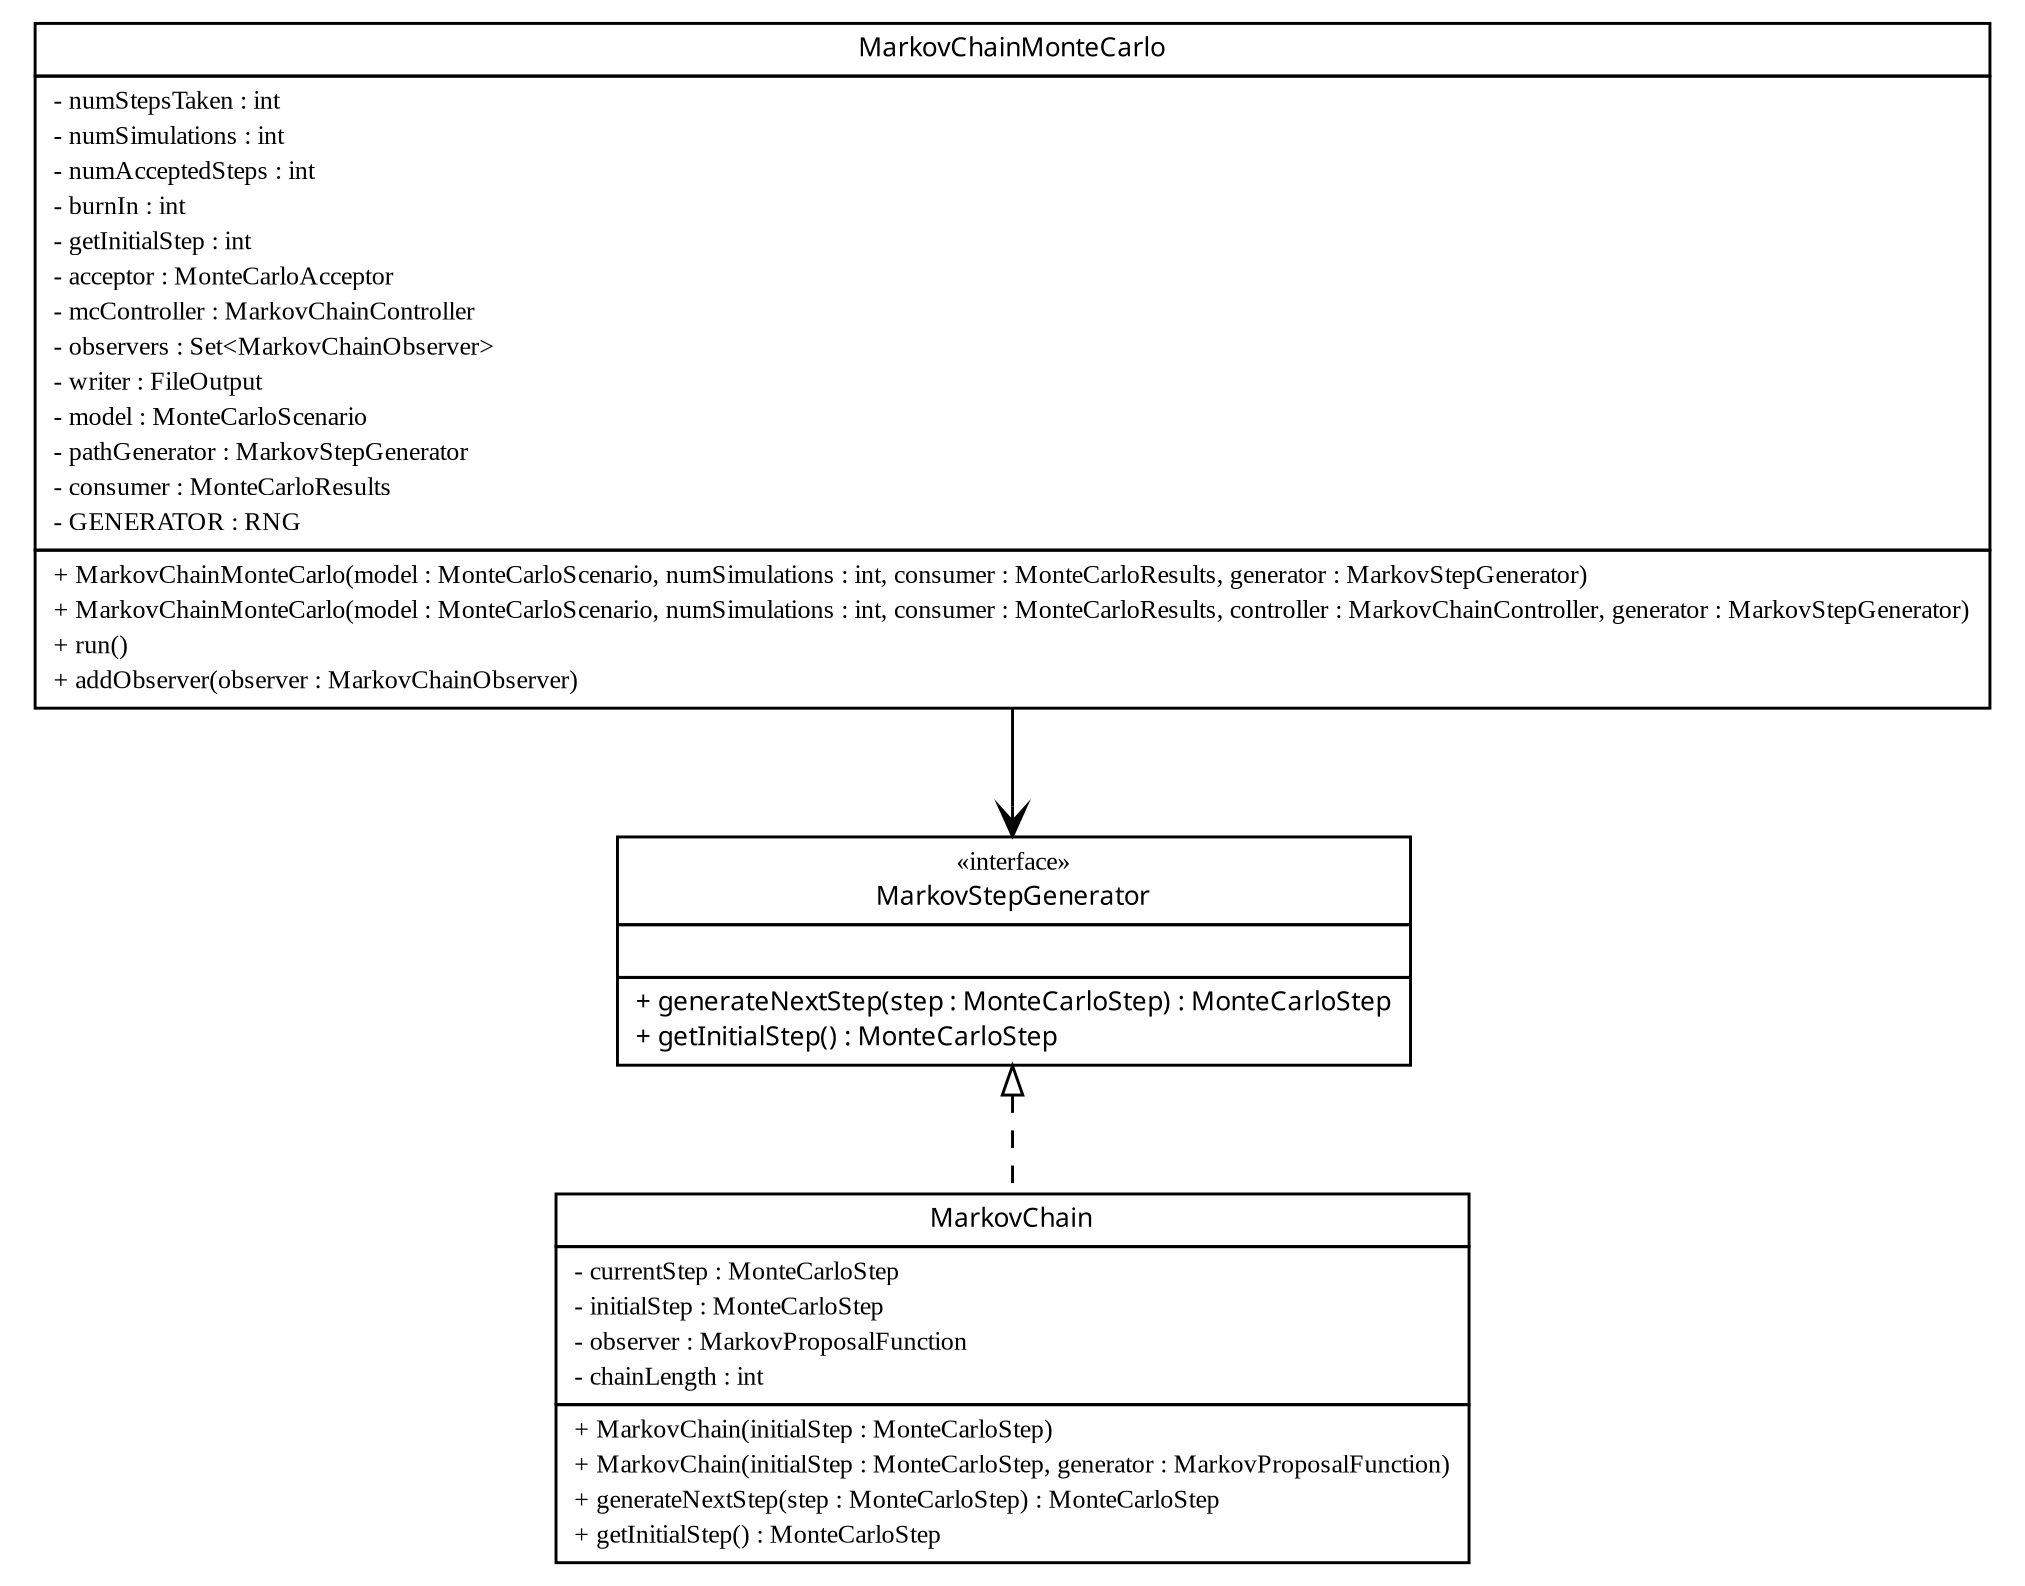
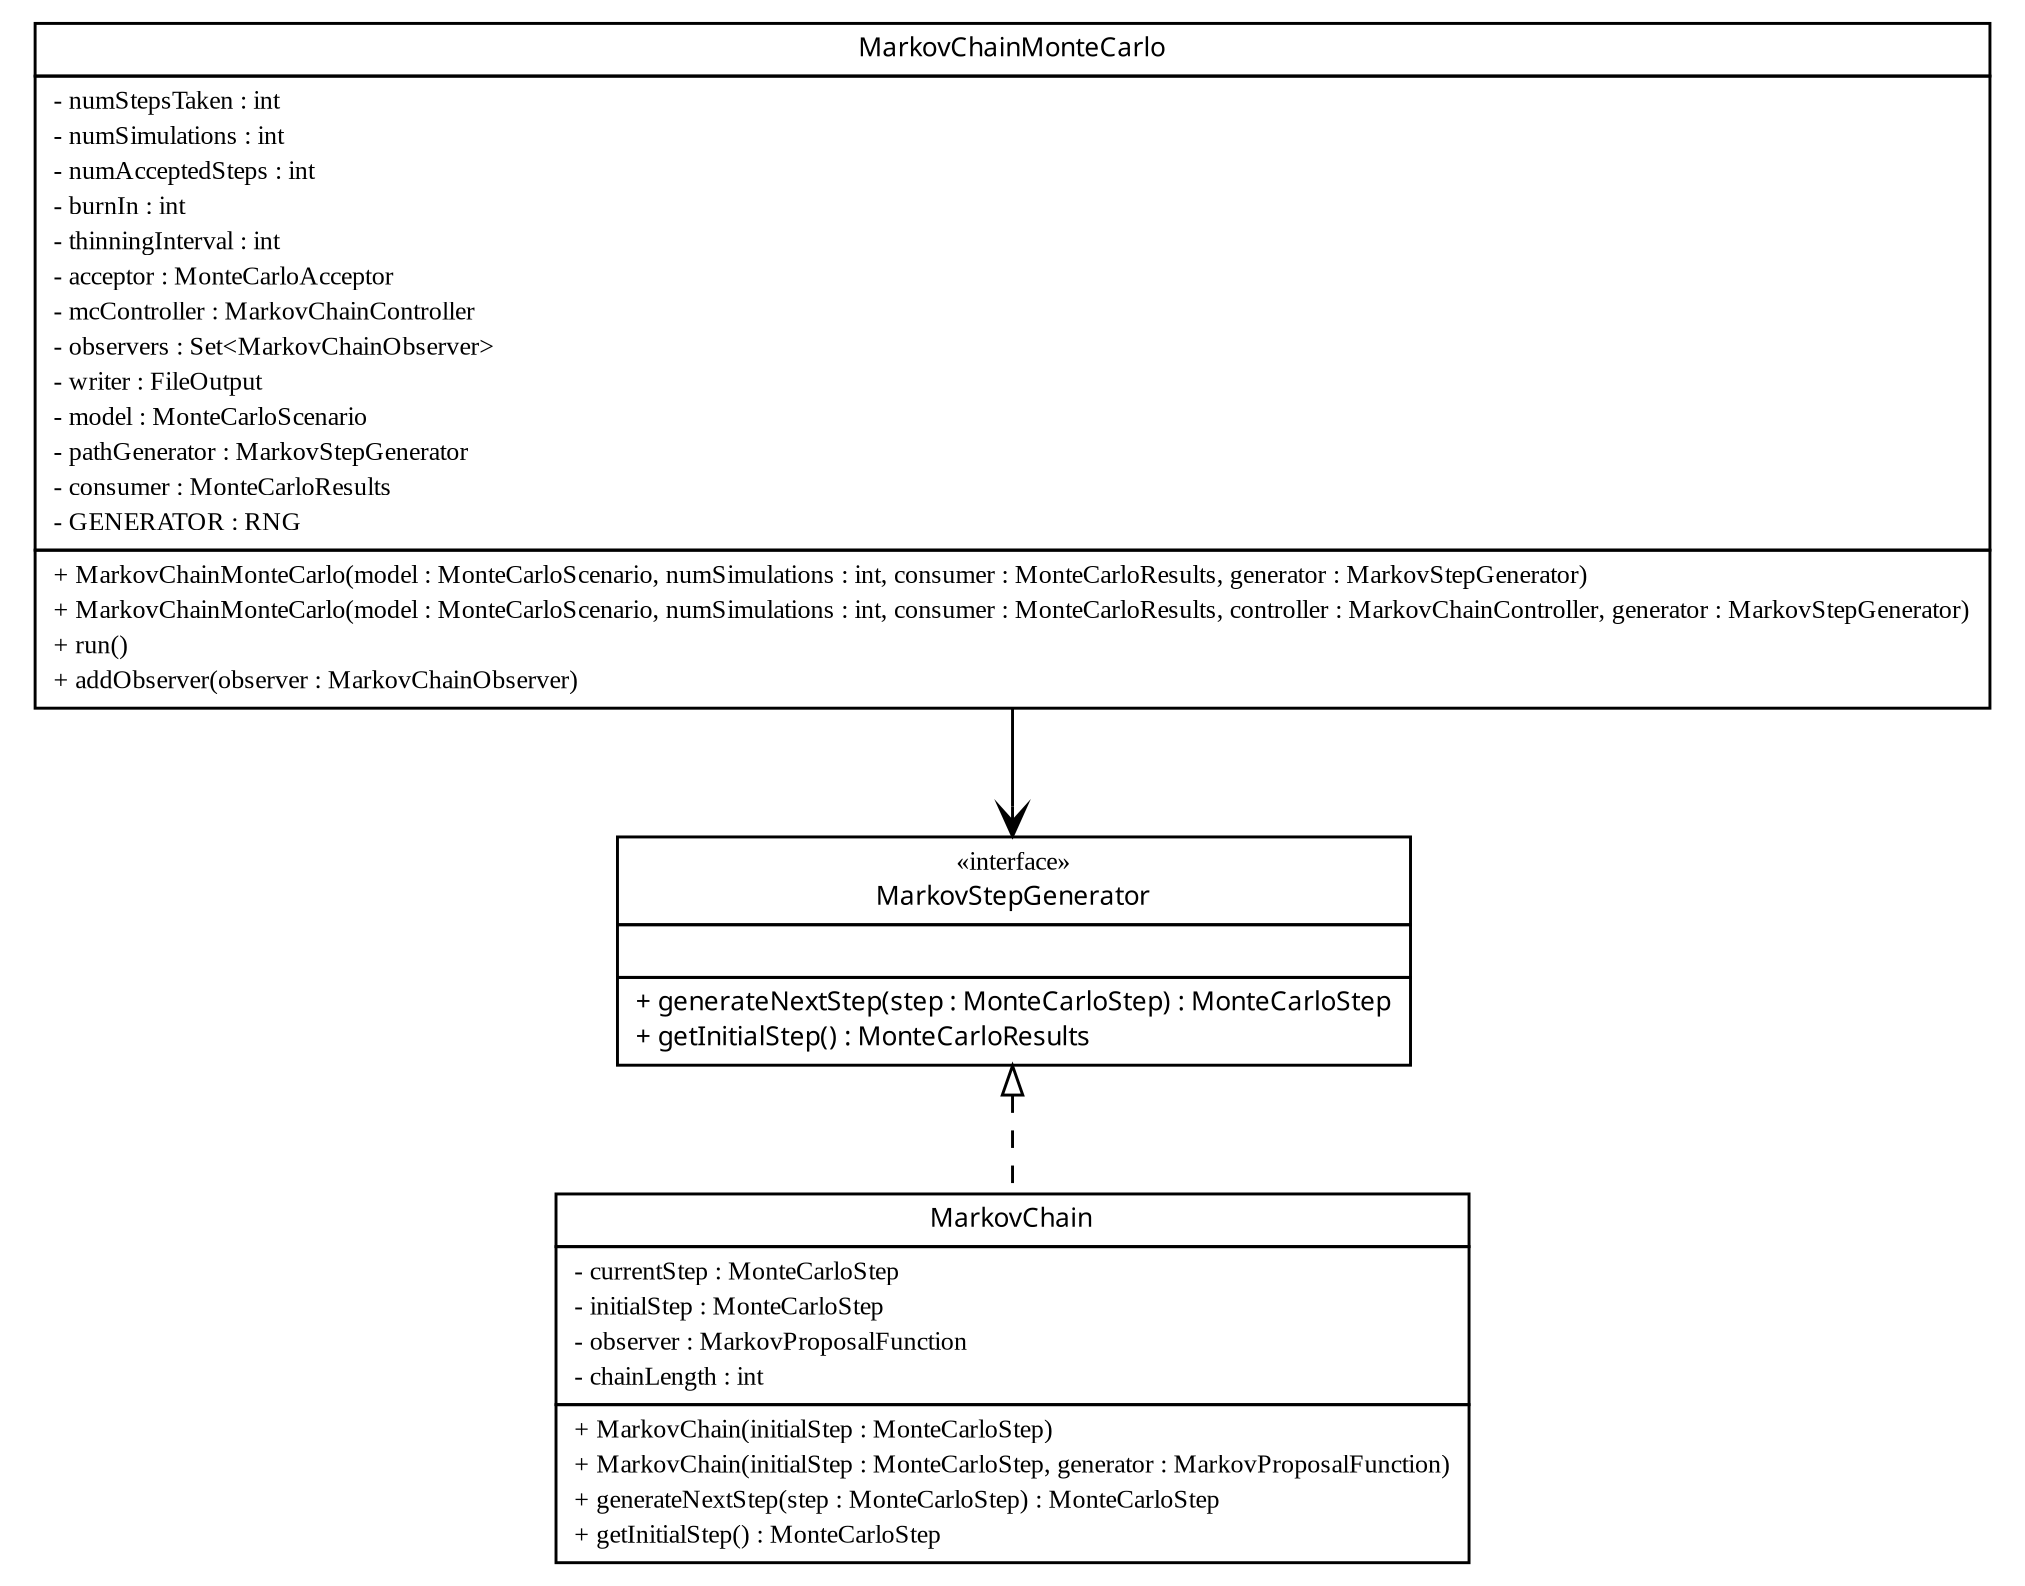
(154, 241) -> (167, 241)
(847, 1037) -> (863, 1037)
